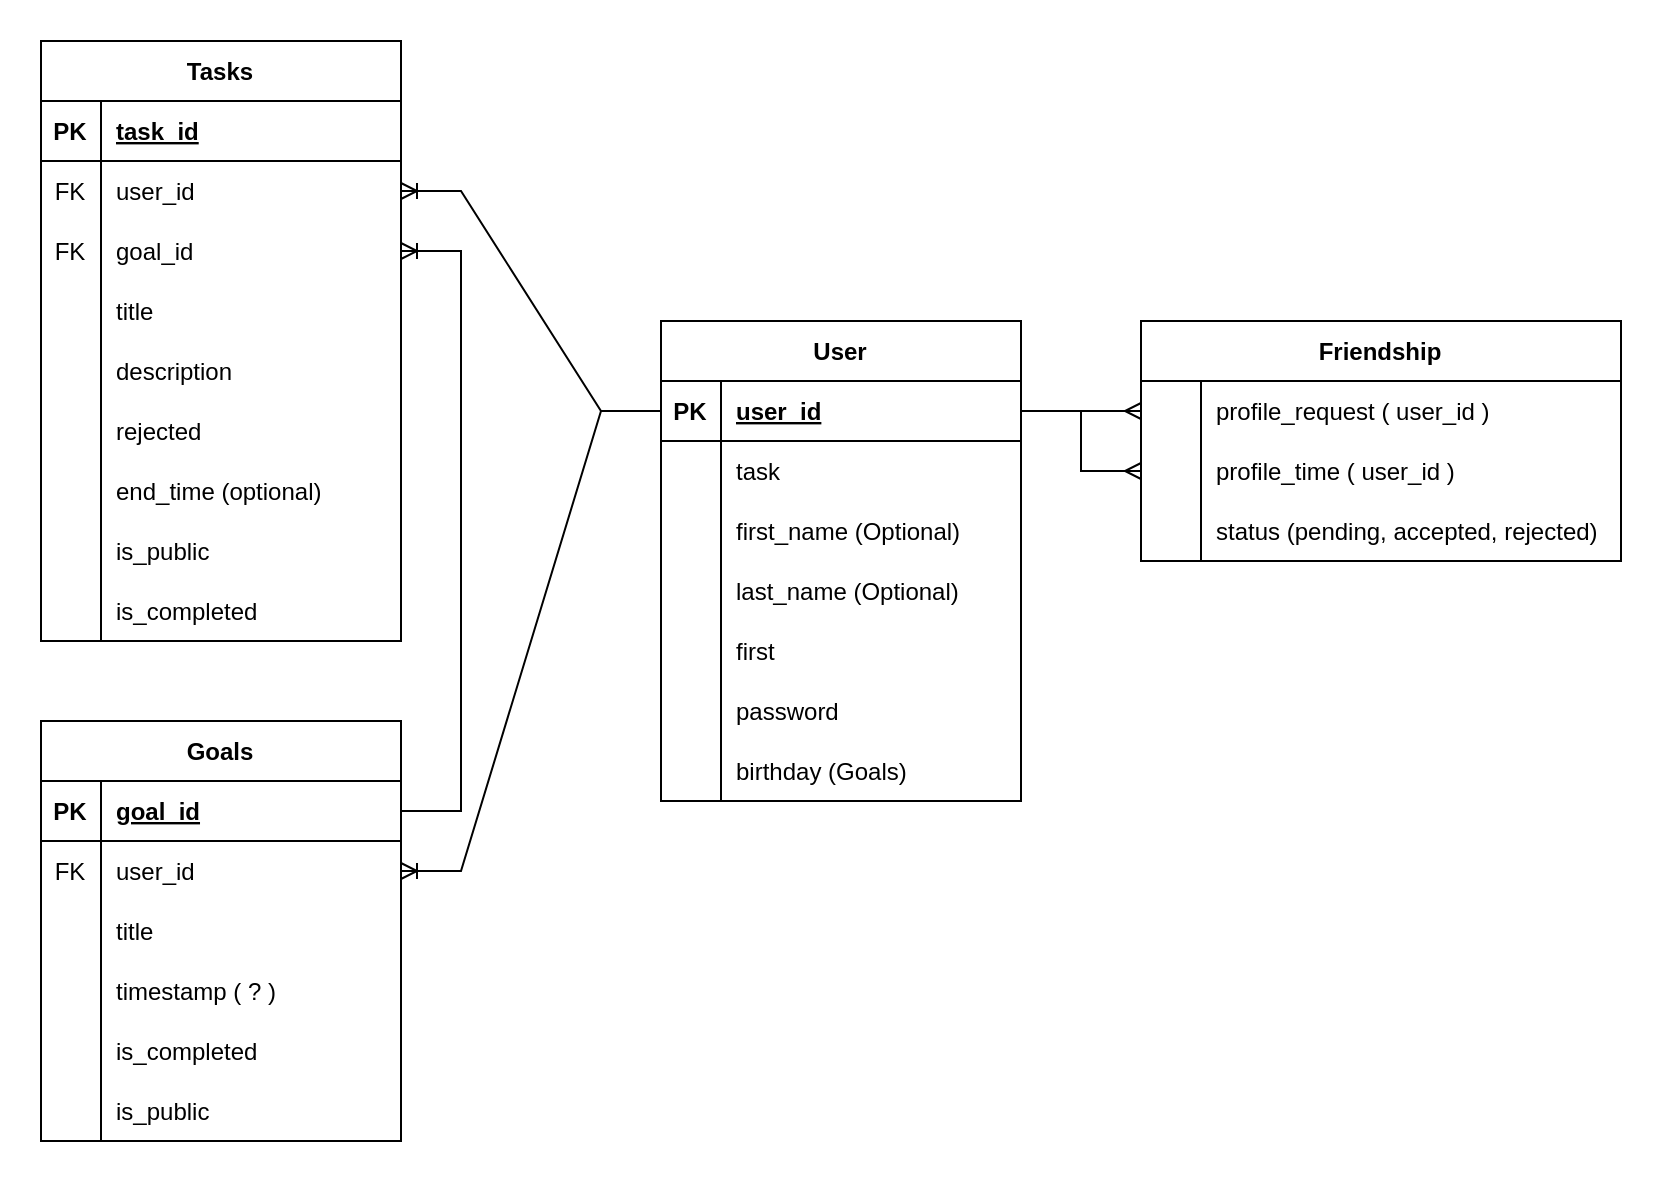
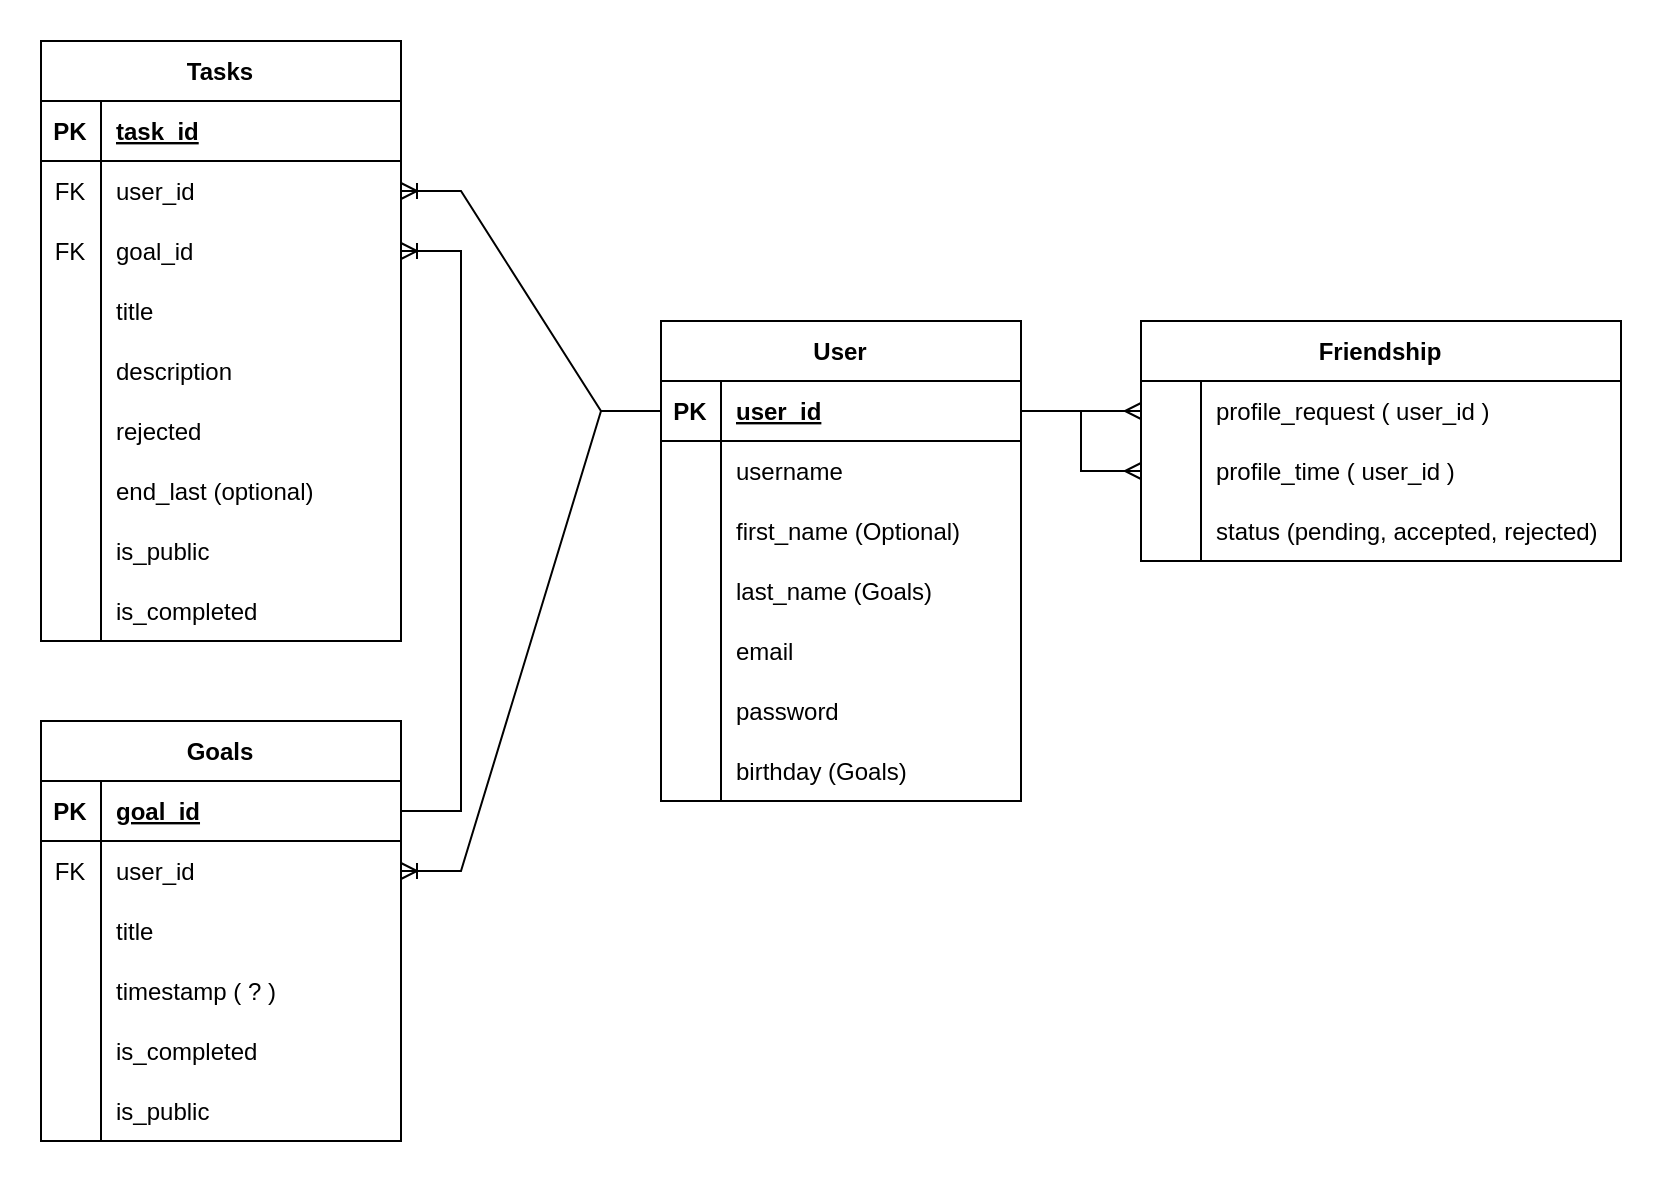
(763, 472) -> (790, 472)
(231, 492) -> (231, 492)
(858, 592) -> (841, 592)
(766, 652) -> (763, 652)
